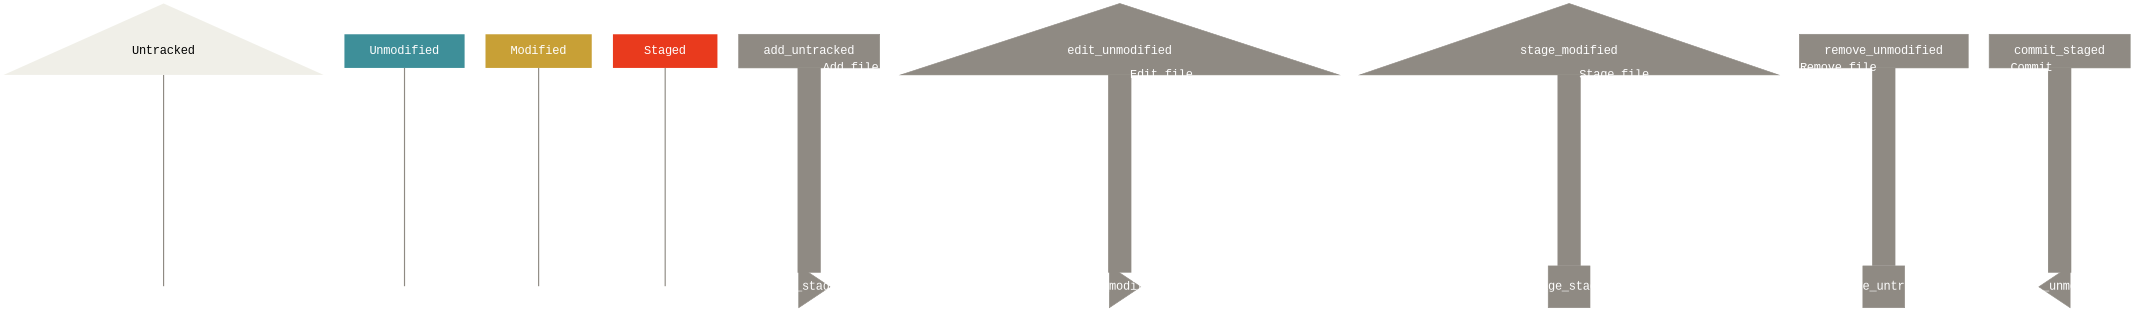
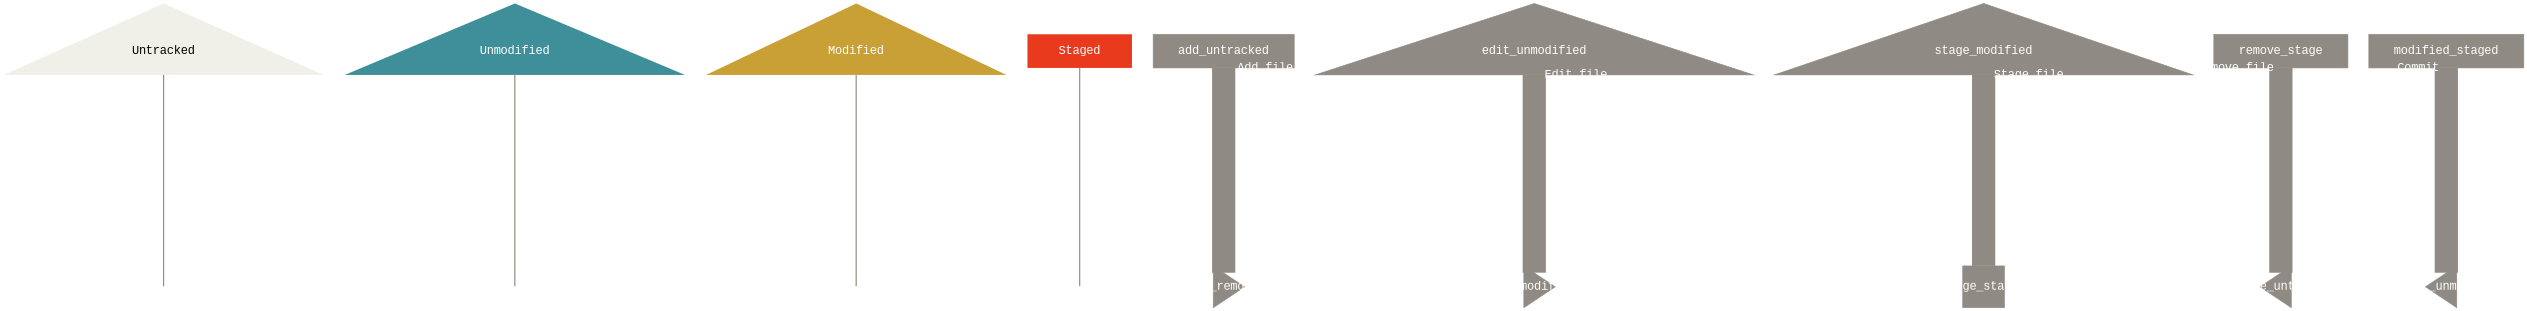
(405, 51) -> (515, 51)
(539, 51) -> (856, 51)
(1884, 51) -> (2281, 51)
(2060, 51) -> (2446, 51)
(809, 287) -> (1224, 287)
(1120, 287) -> (1534, 287)
(1884, 287) -> (2281, 287)
